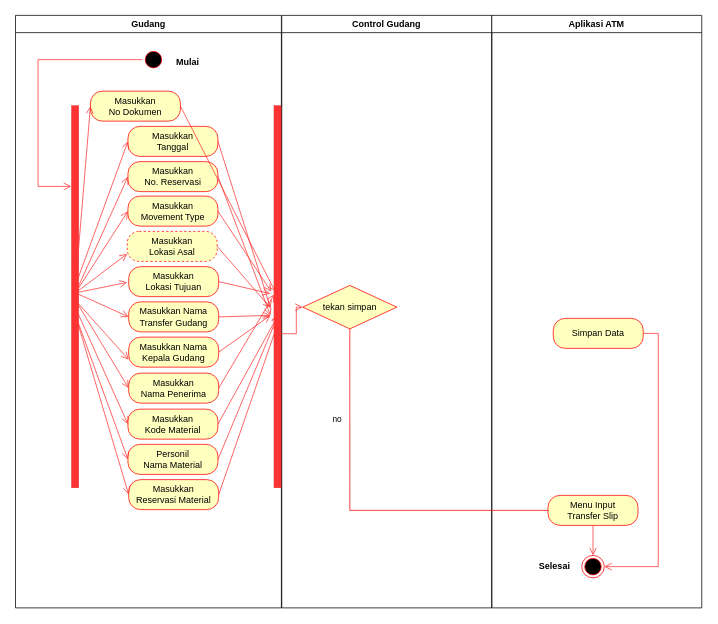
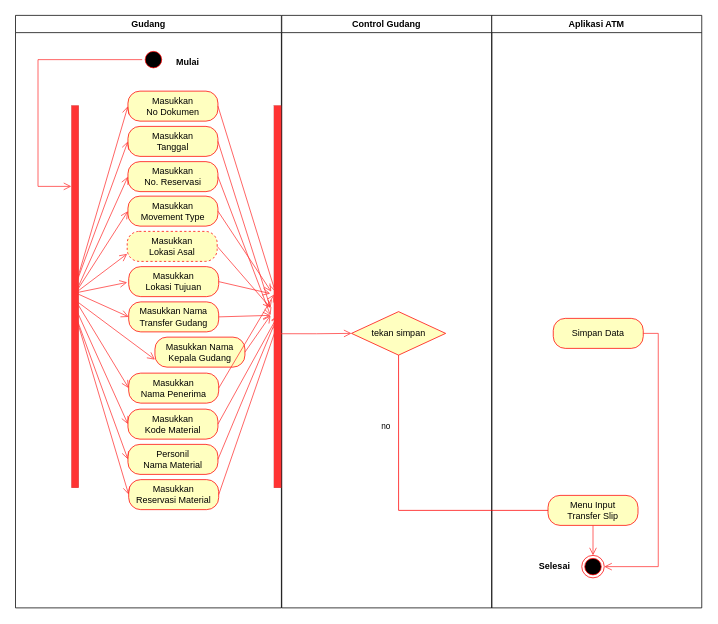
(135, 106) -> (173, 106)
(350, 307) -> (398, 333)
(174, 352) -> (200, 352)
